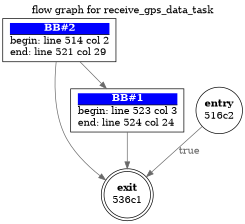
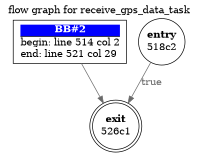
(127, 110) -> none
(219, 116) -> (162, 47)
(127, 200) -> (116, 132)
